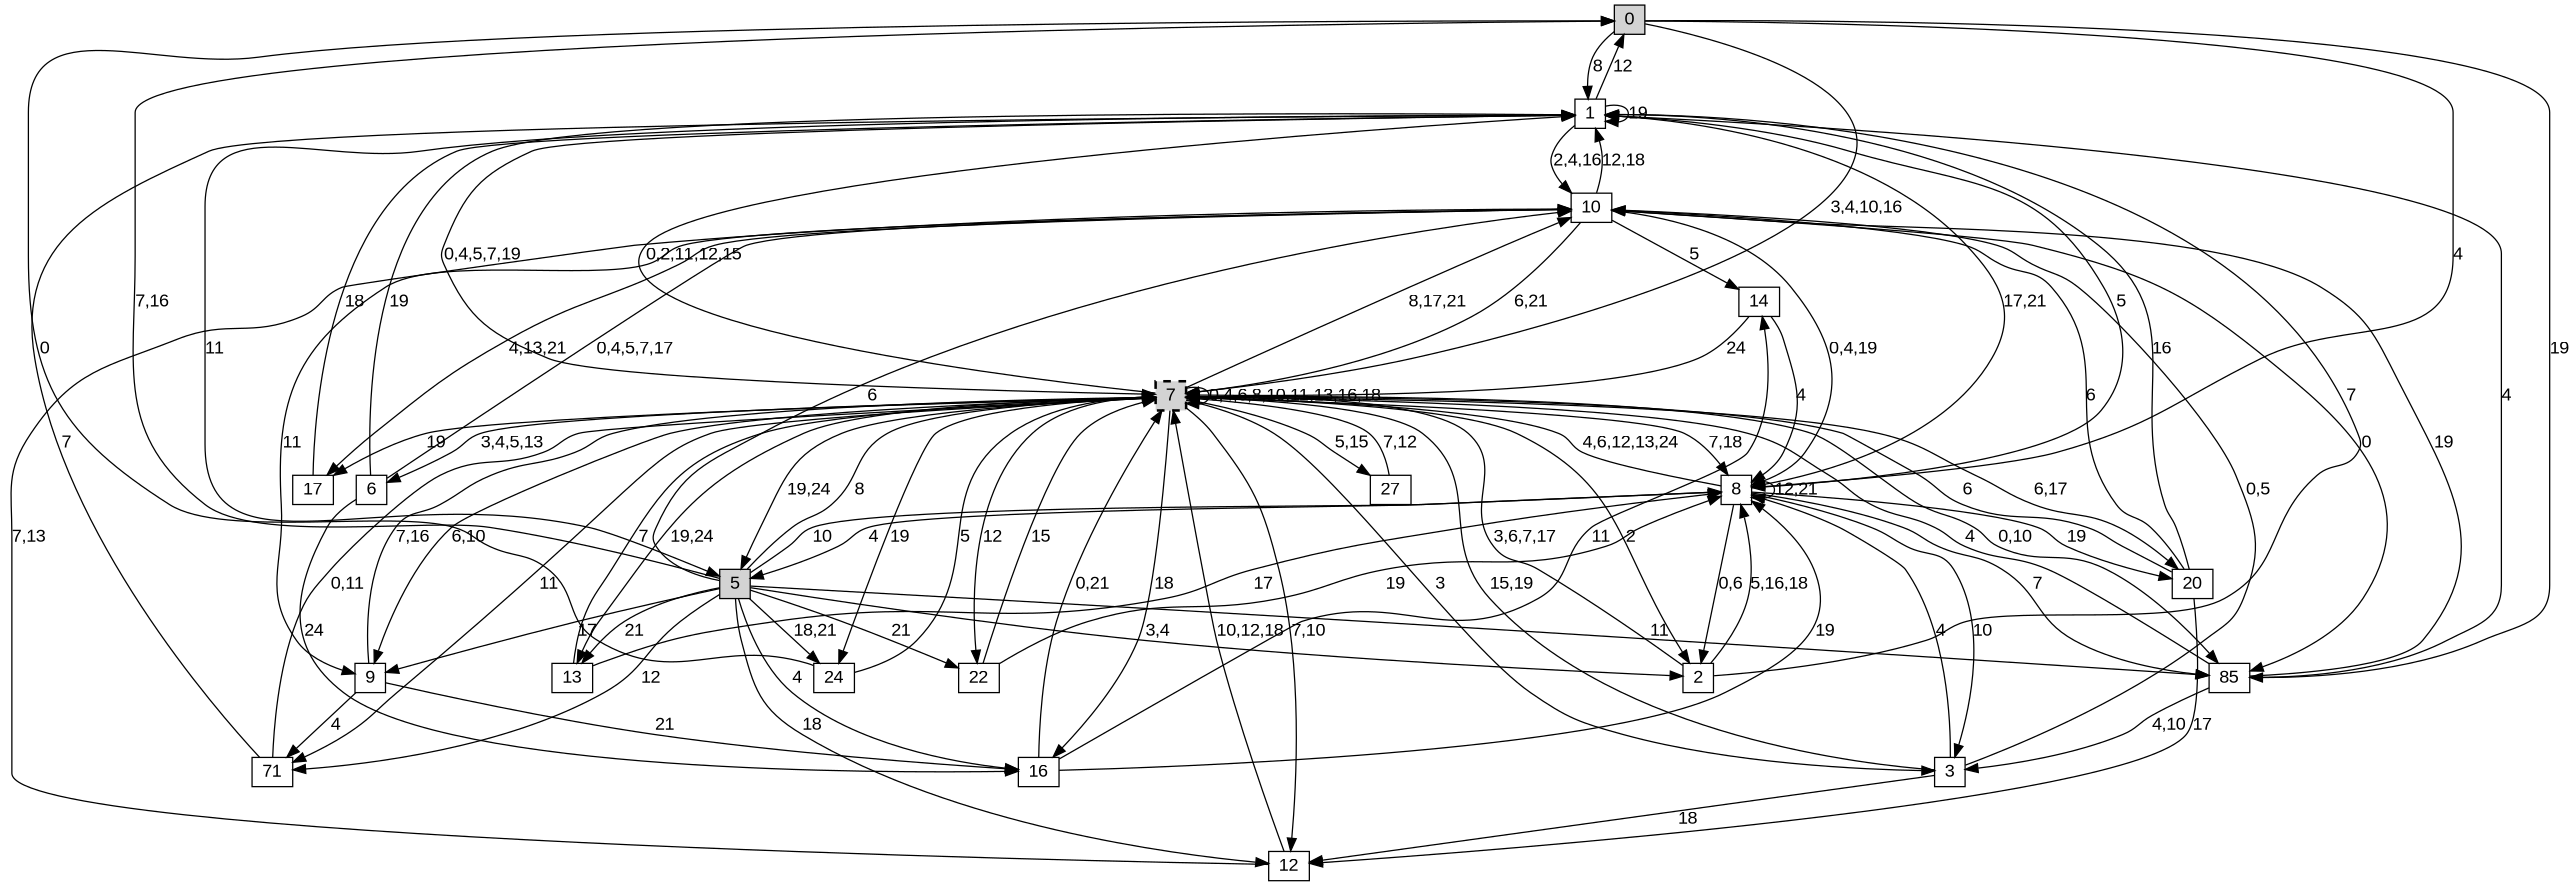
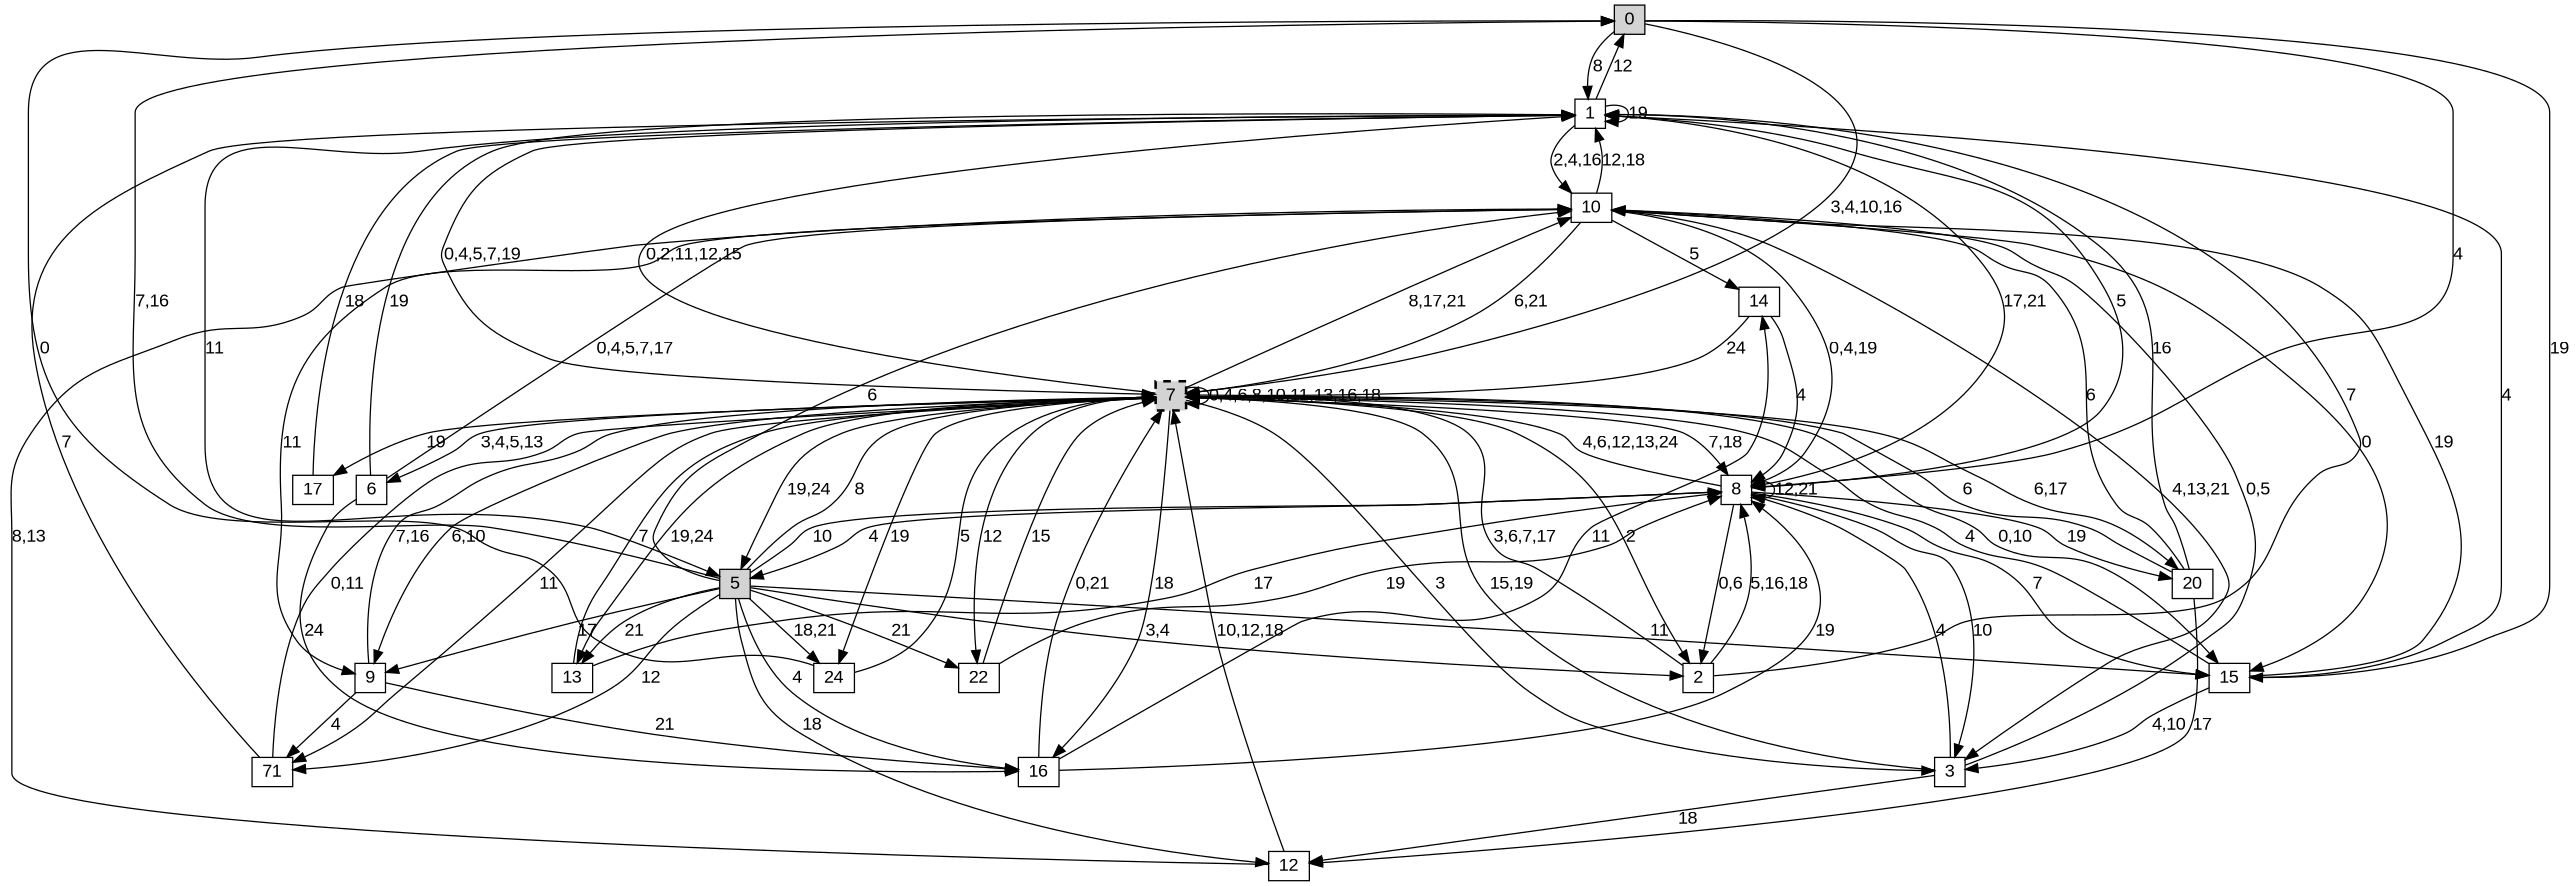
(697, 253) -> (2062, 415)
(1391, 490) -> none
(29, 537) -> (29, 537)
(1287, 609) -> none
(2229, 678) -> (2229, 678)
